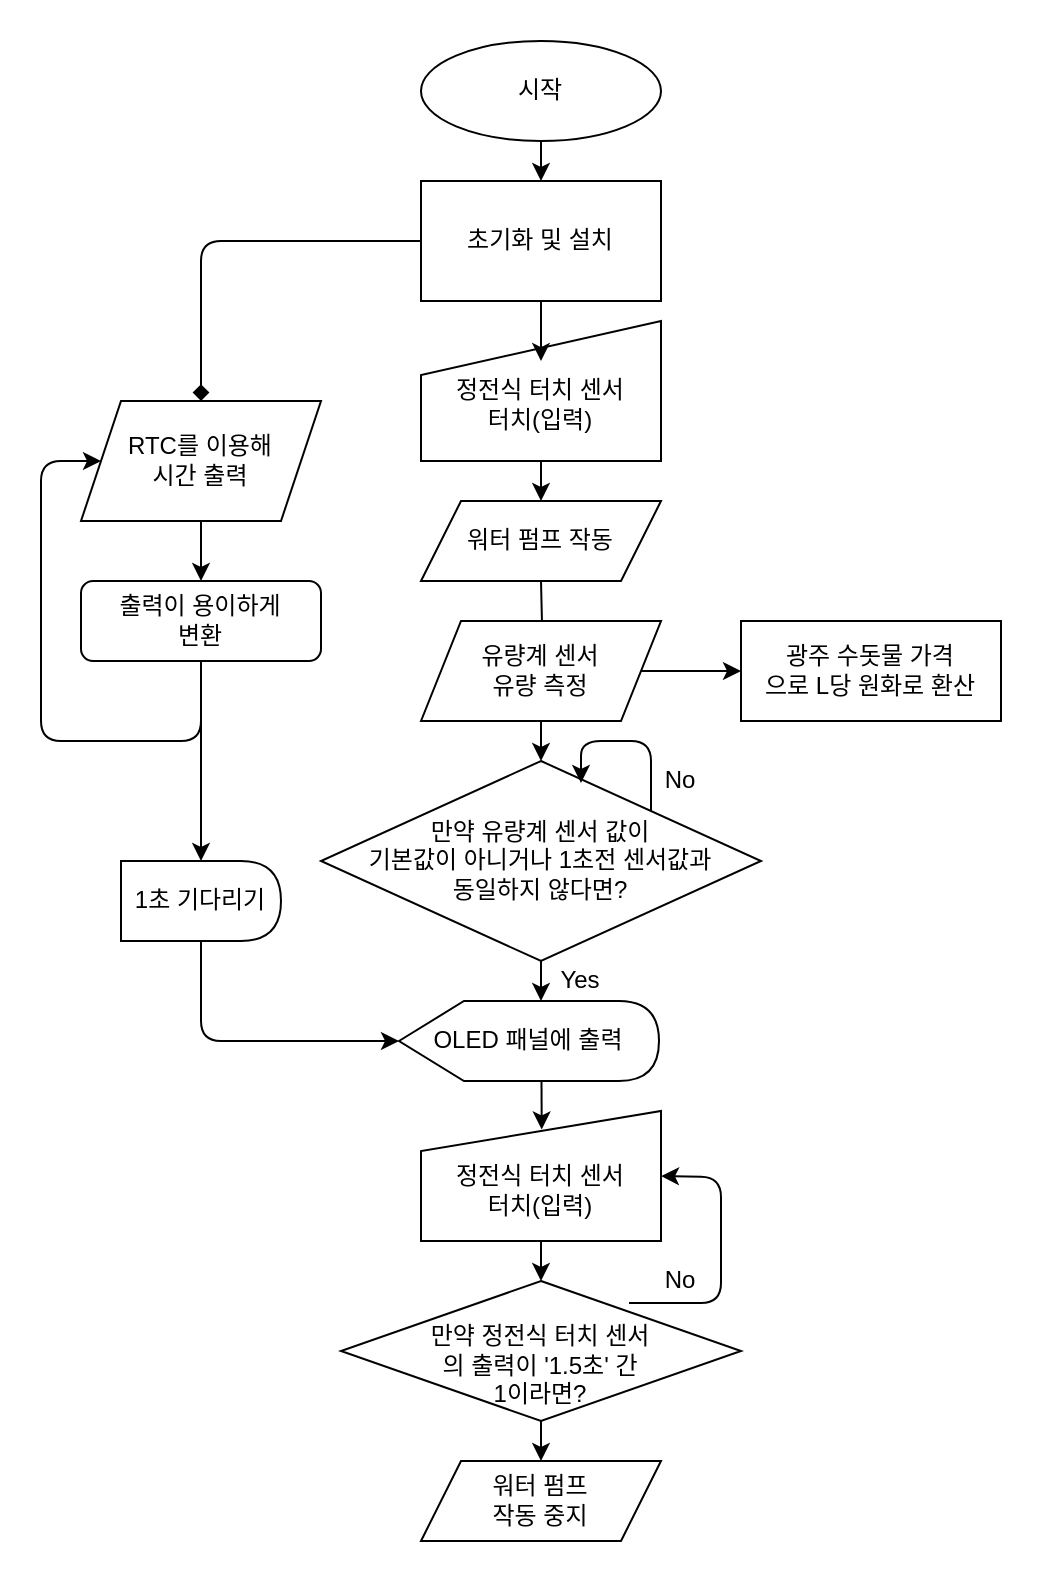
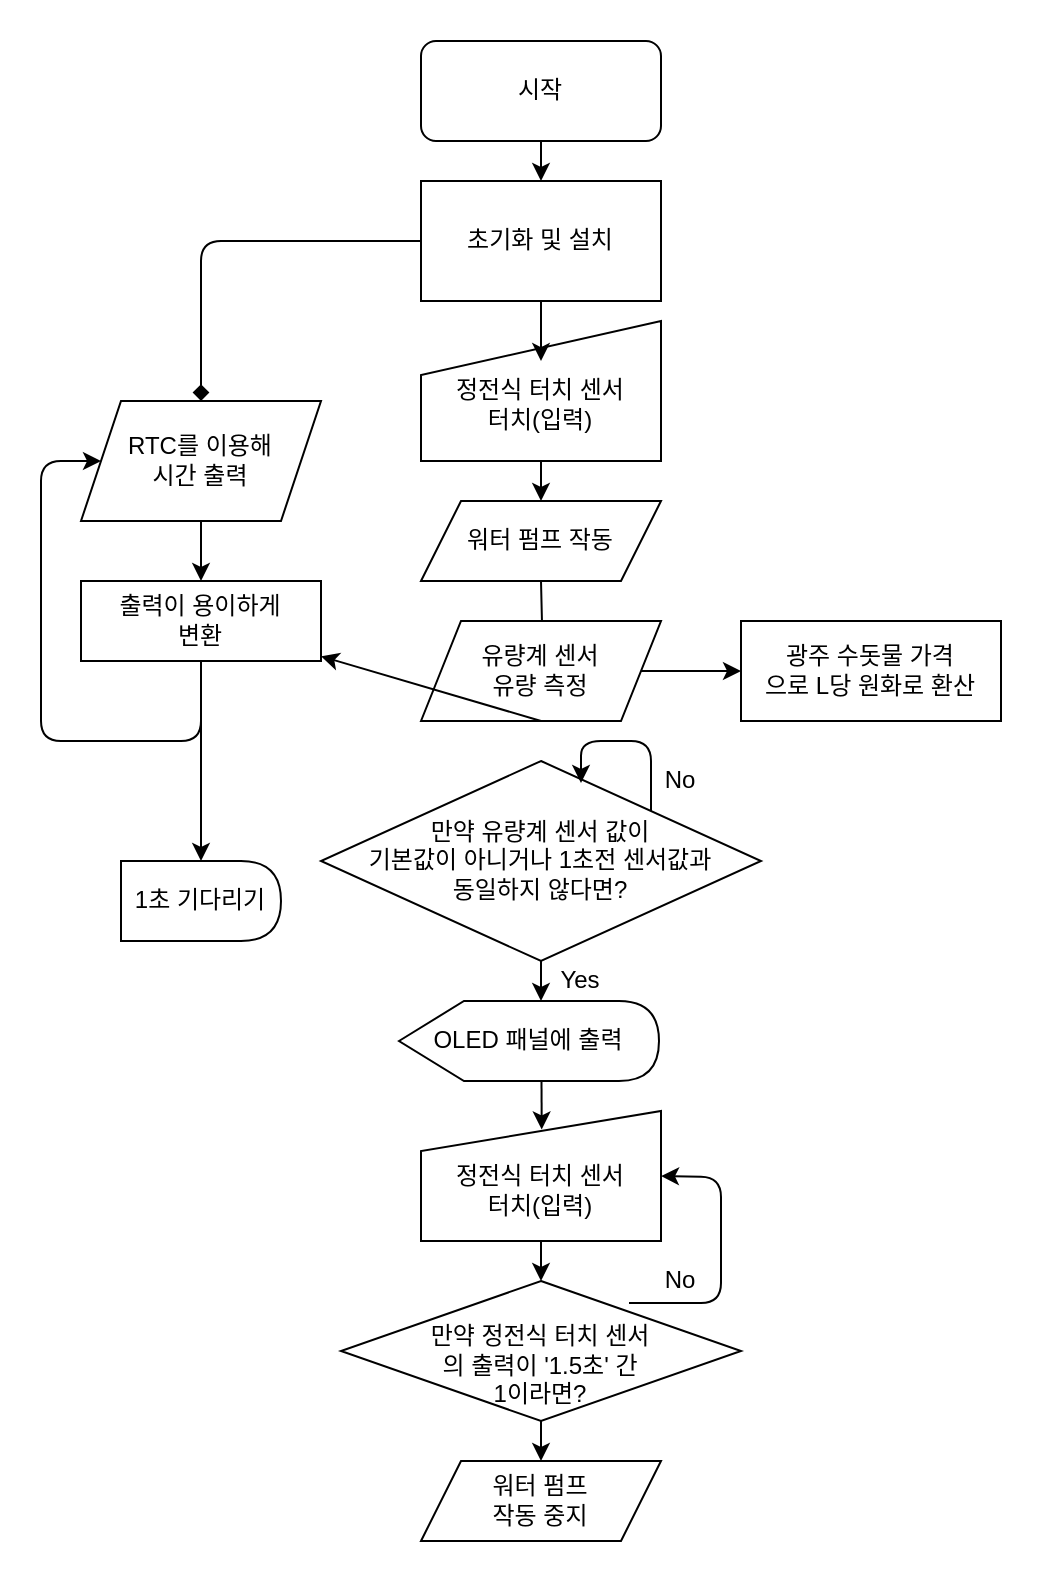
(541, 91) -> (541, 91)
(201, 621) -> (201, 621)
(541, 734) -> (437, 690)
(250, 1041) -> none
